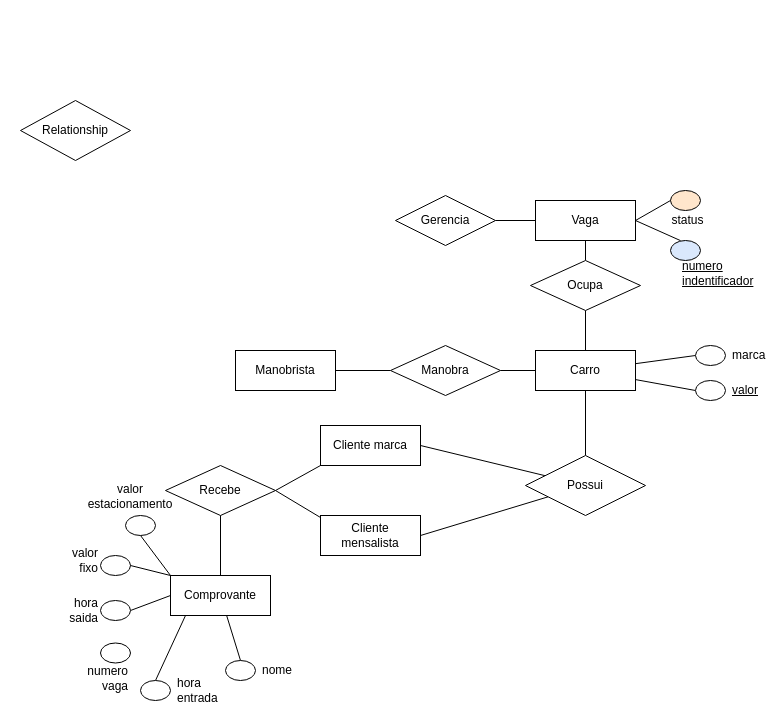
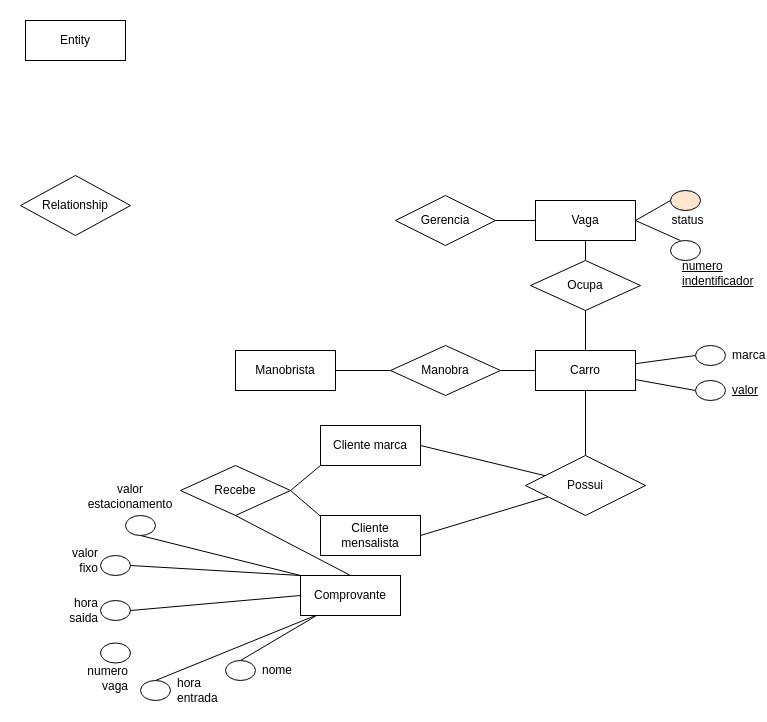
none -> (76, 41)
(76, 131) -> (76, 206)
(686, 251) -> (686, 251)
(221, 491) -> (236, 491)
(221, 596) -> (351, 596)
